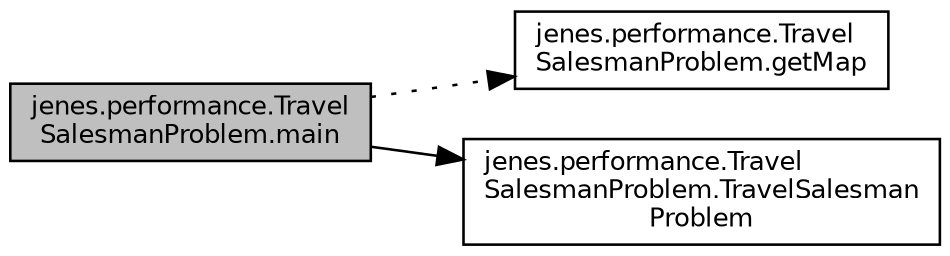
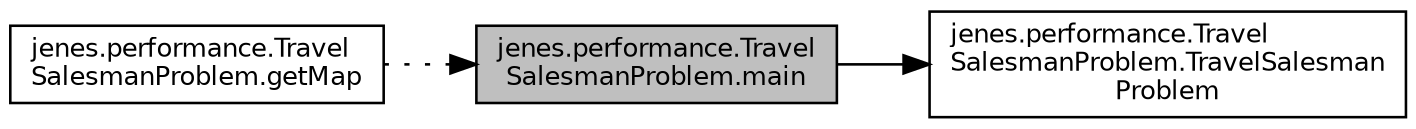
(430, 89) -> (417, 64)
